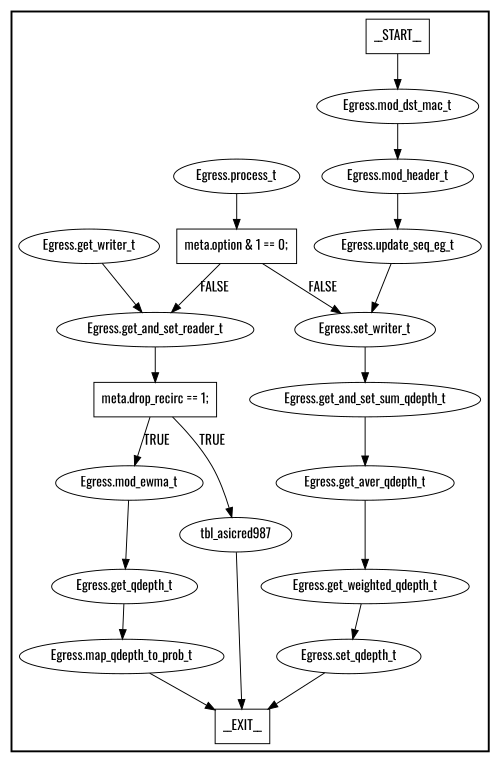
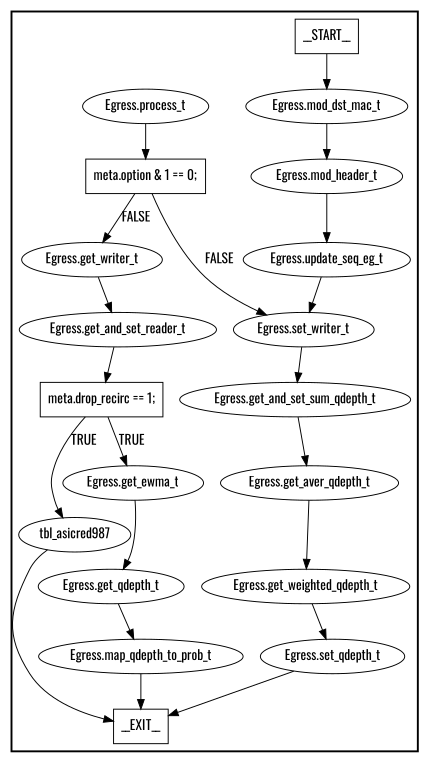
(199, 285) -> (121, 214)
(129, 483) -> (133, 483)
